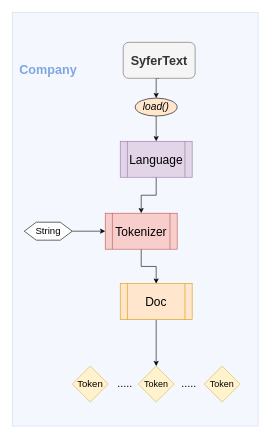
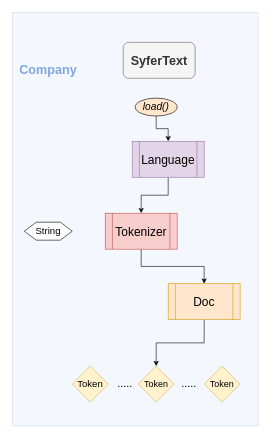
(156, 92) -> none
(156, 159) -> (168, 159)
(99, 231) -> none
(156, 302) -> (204, 302)
